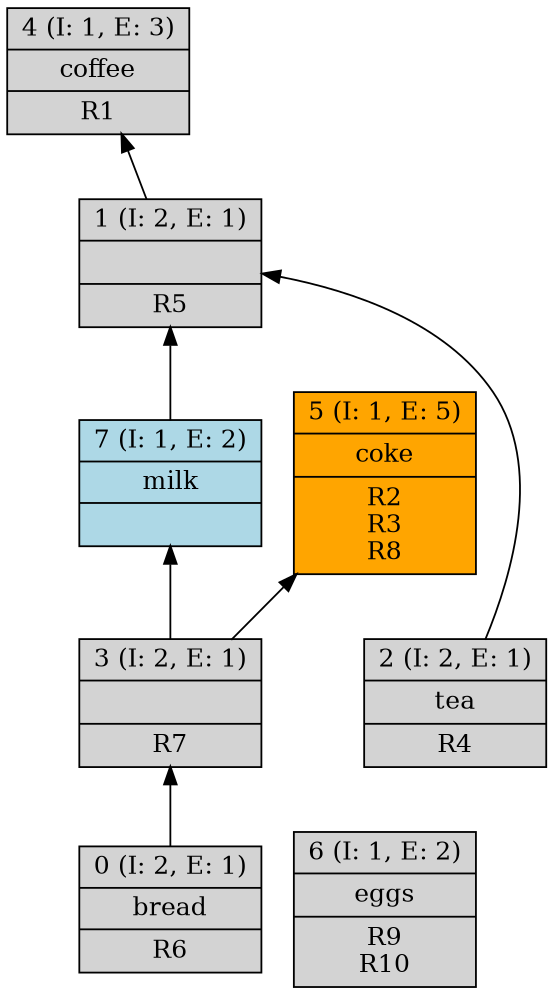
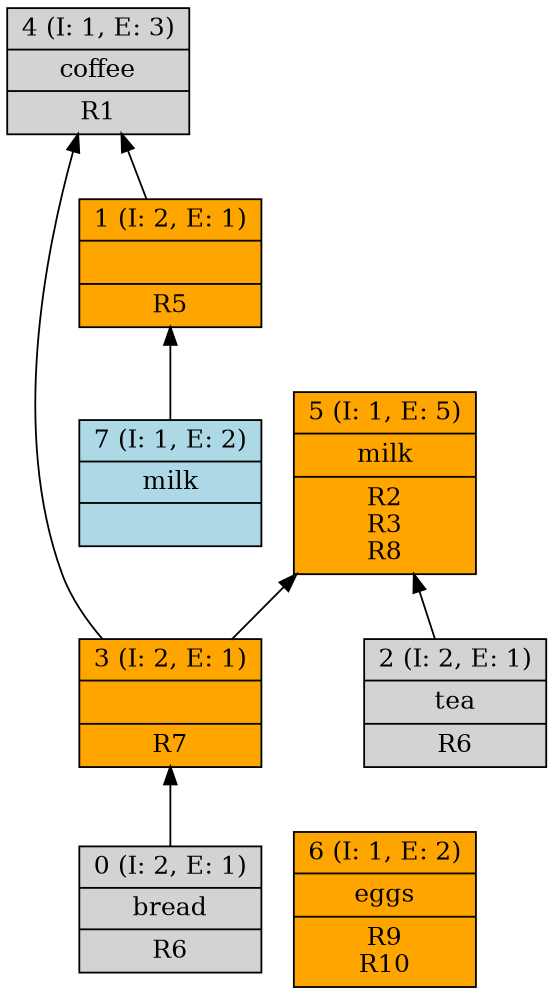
(170, 263) -> (170, 263)
(495, 396) -> (427, 616)
(385, 454) -> (385, 454)
(170, 602) -> (35, 402)
(170, 703) -> (170, 703)
(455, 745) -> (455, 745)
(385, 910) -> (385, 910)
